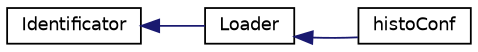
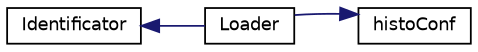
(335, 38) -> (317, 14)
